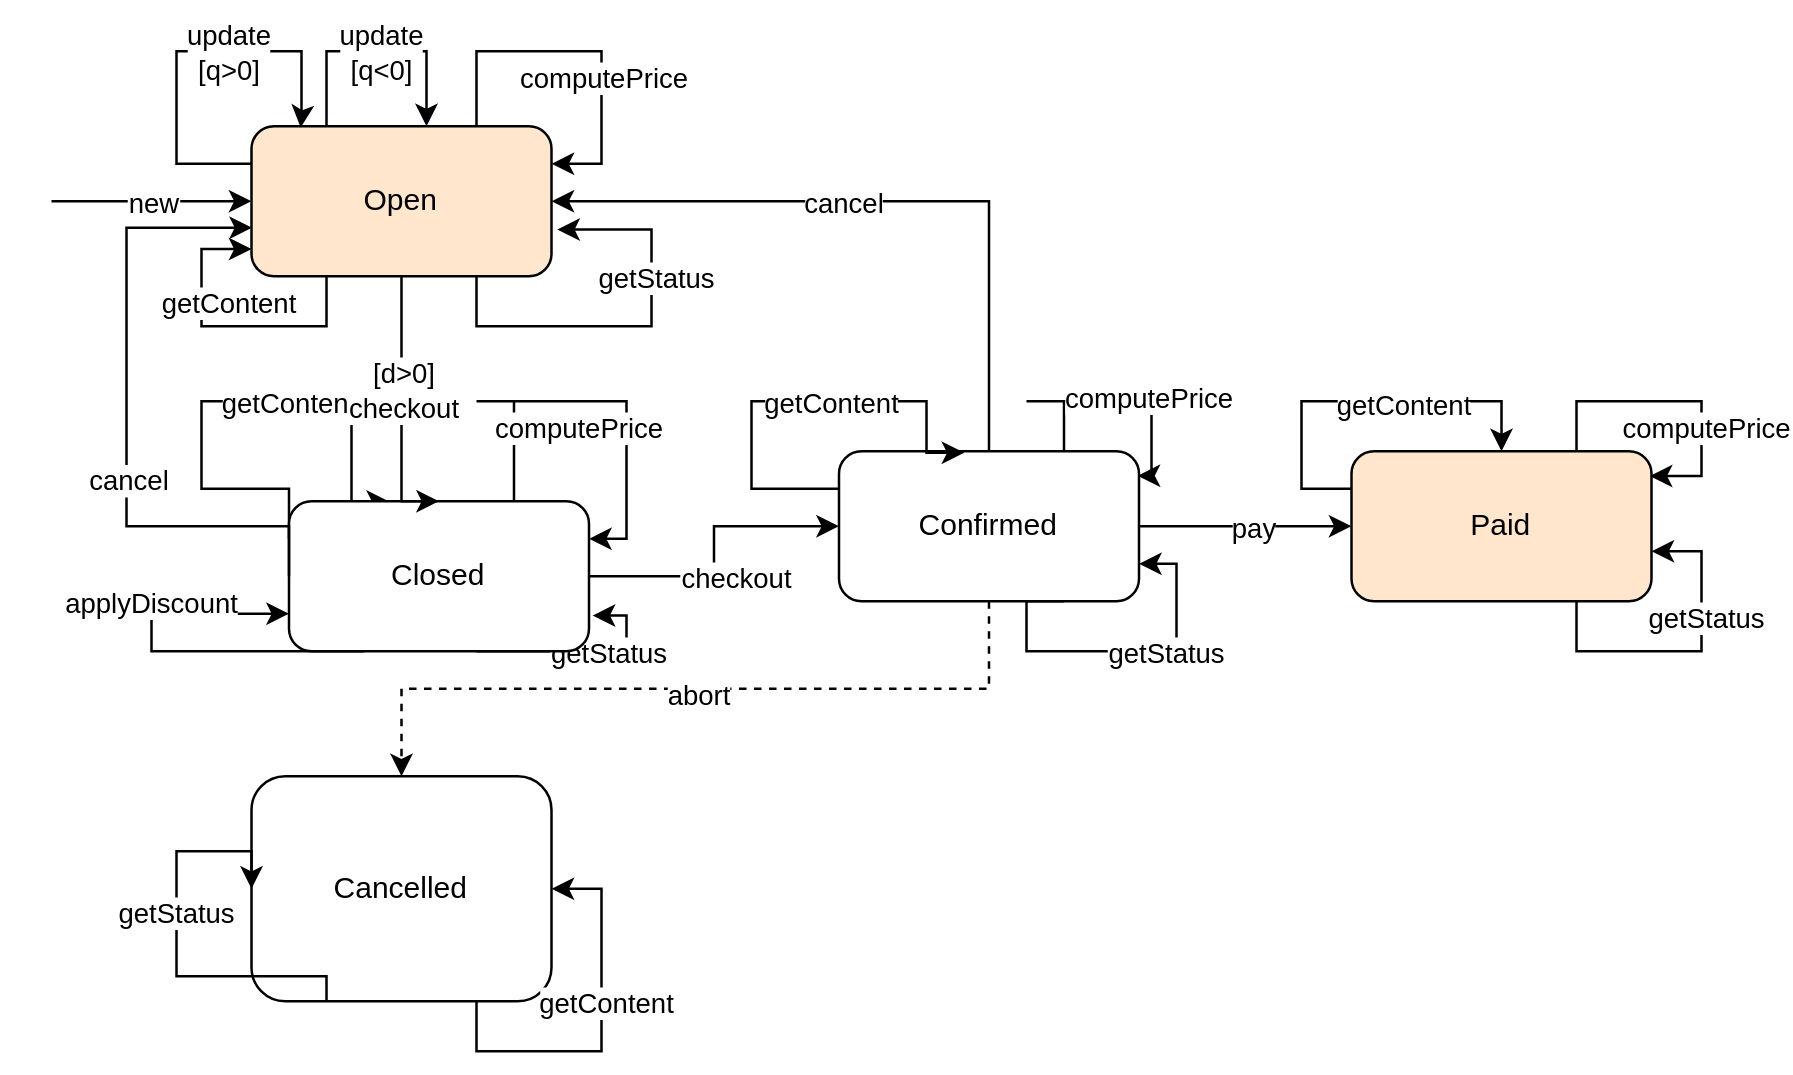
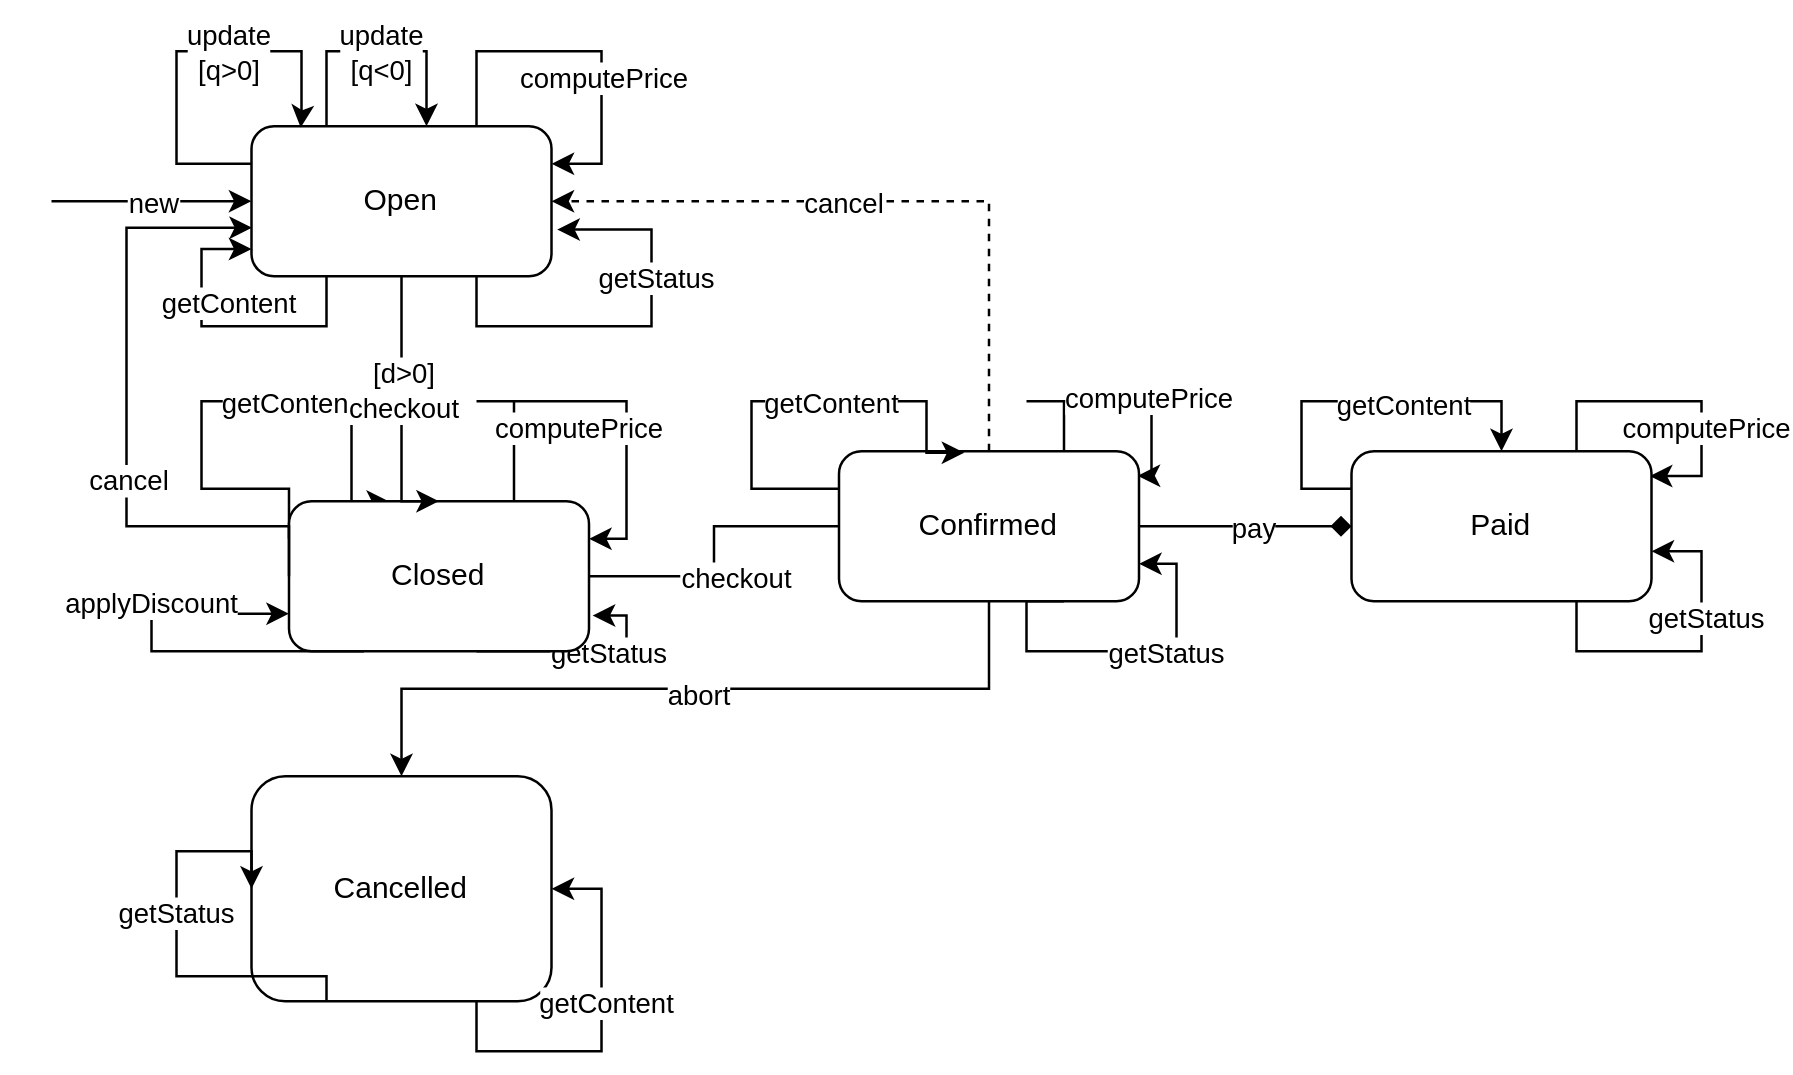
(401, 201) -> (401, 201)
(989, 269) -> (989, 269)
(821, 526) -> (827, 526)
(1332, 526) -> (1331, 526)
(1501, 526) -> (1501, 526)
(900, 689) -> (900, 689)
